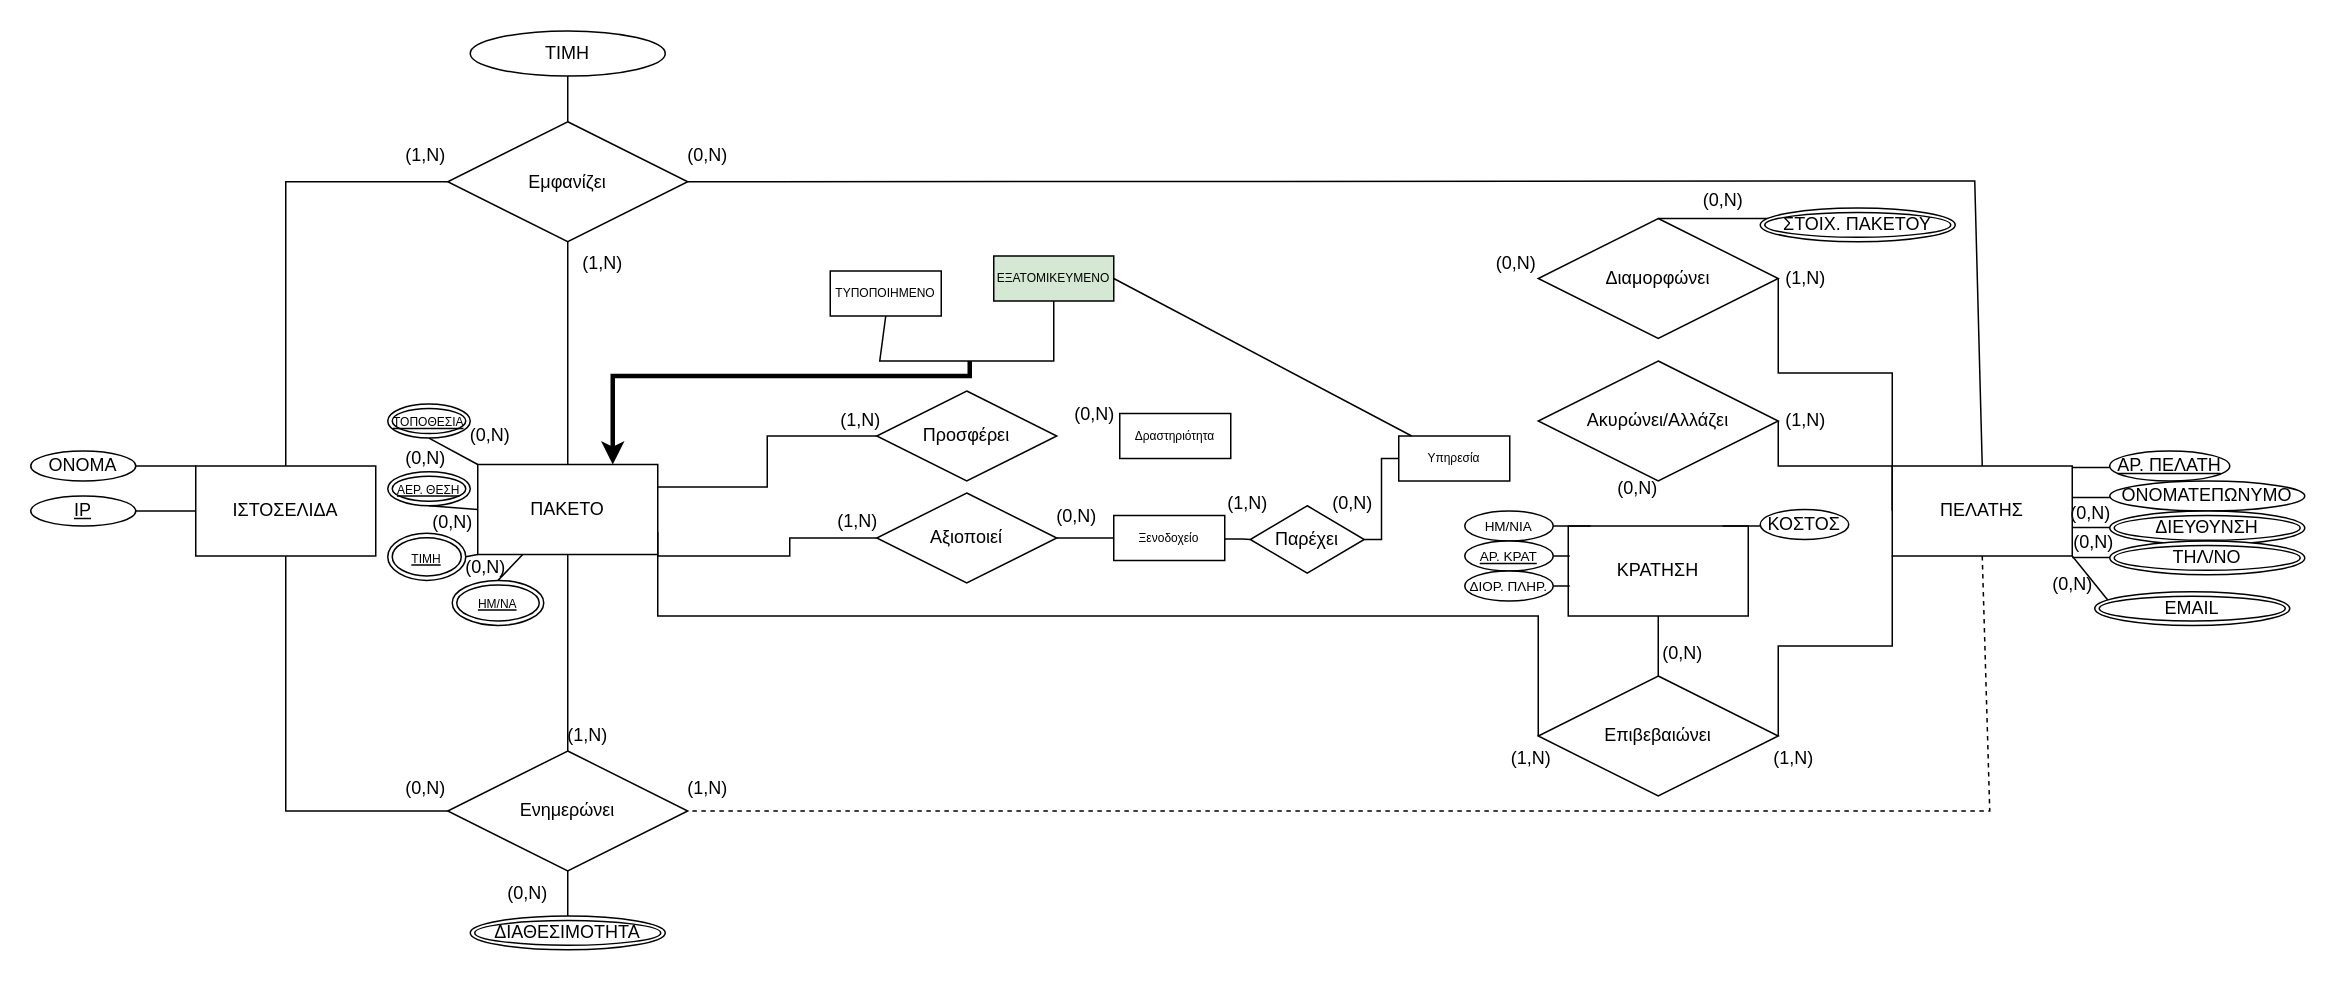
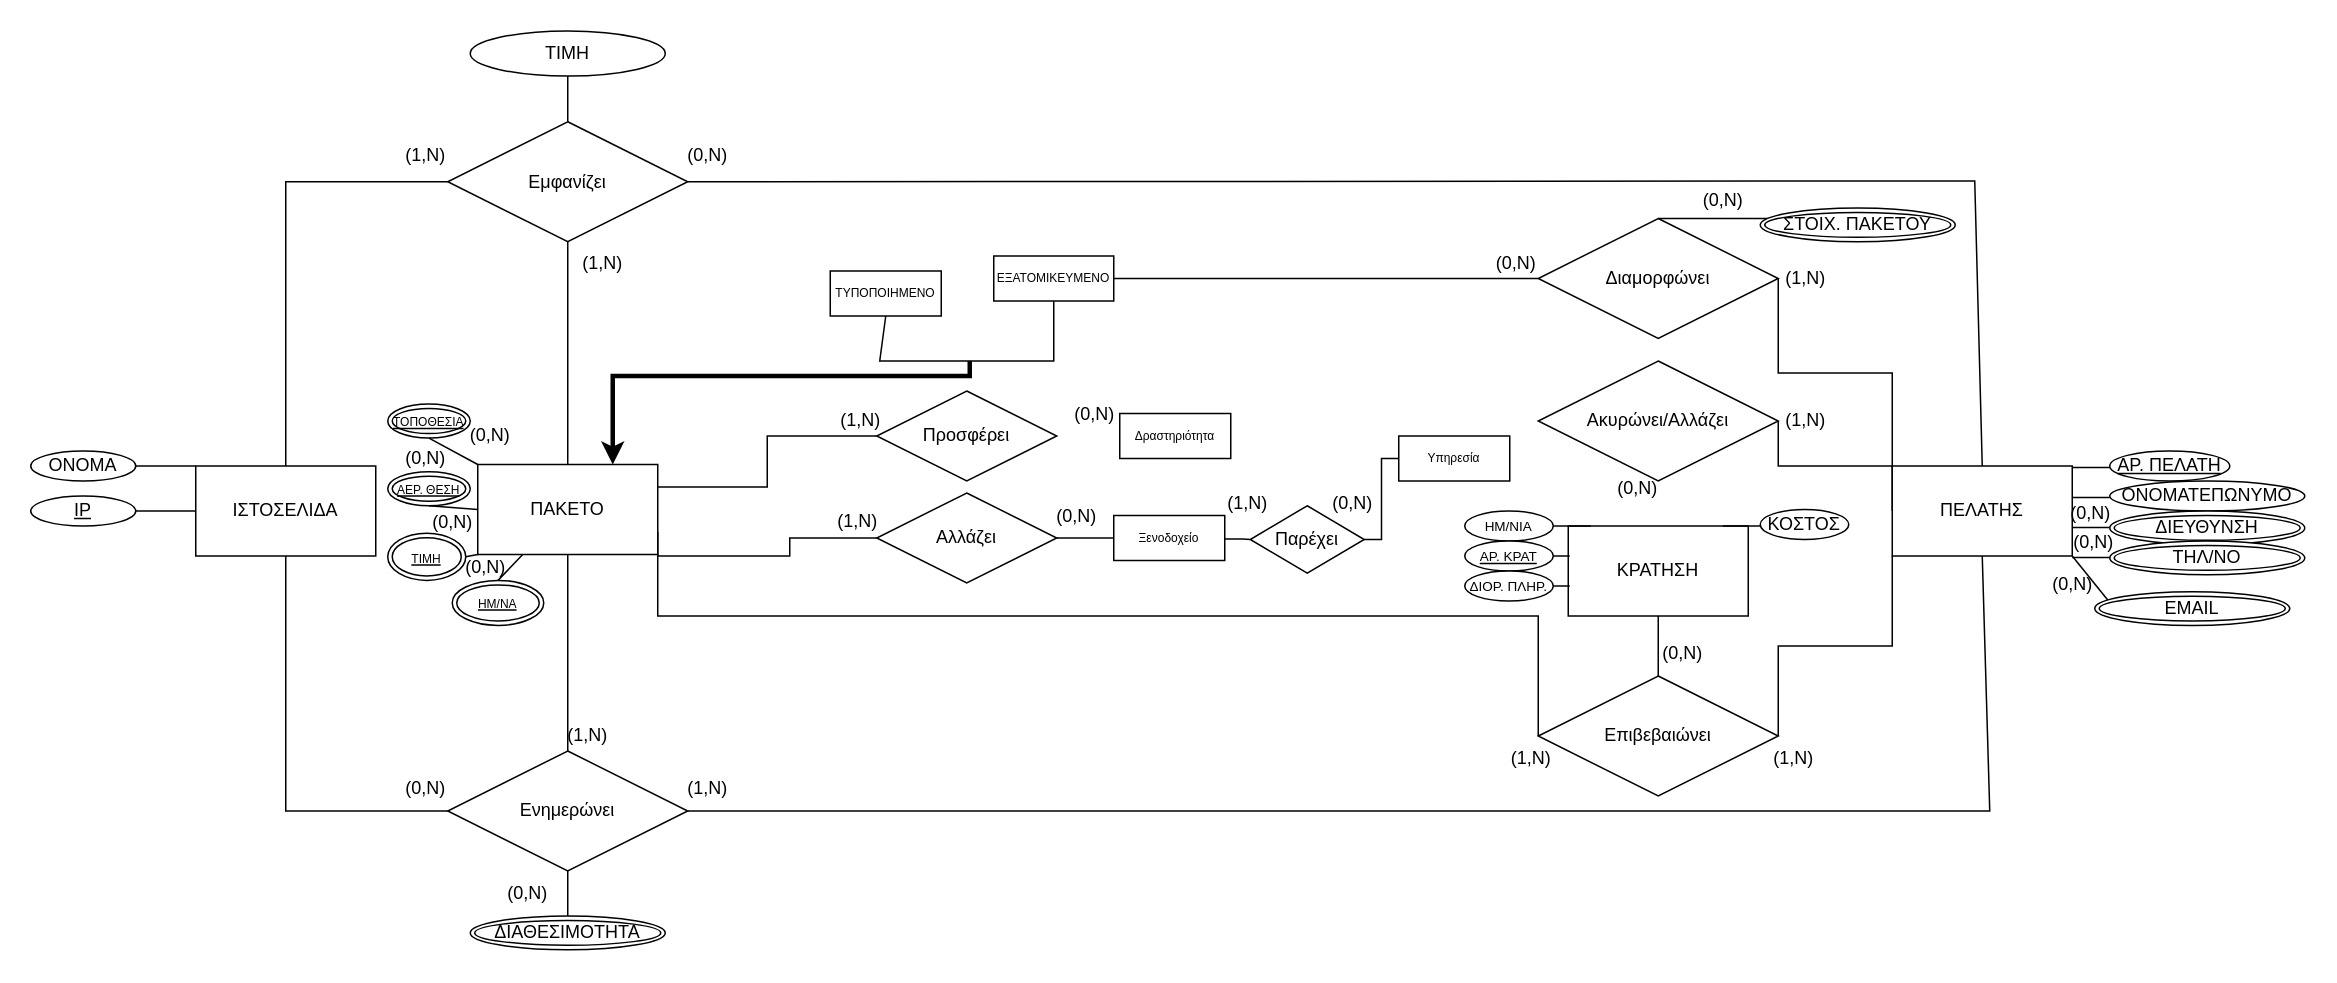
(1054, 278) -> (1054, 278)
(1262, 357) -> (1326, 278)
(967, 538) -> (967, 538)
(1465, 811) -> (1465, 811)
